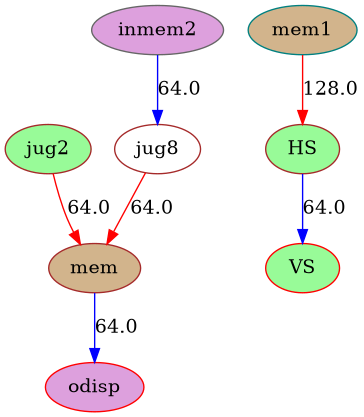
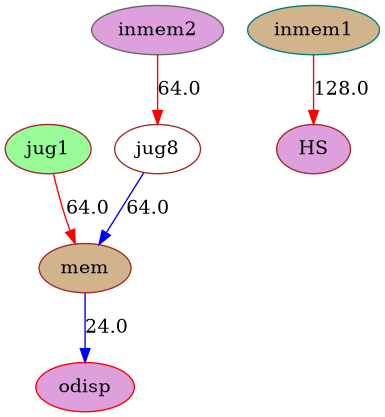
(303, 30) -> (314, 30)
(158, 83) -> (158, 83)
(48, 149) -> (48, 149)
(303, 149) -> (314, 149)
(130, 202) -> (125, 203)
(303, 268) -> none
(117, 328) -> (107, 328)
